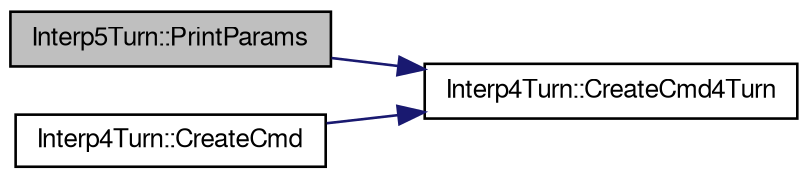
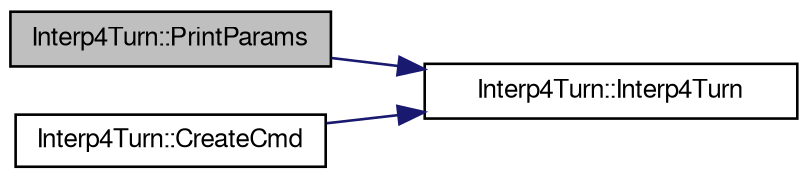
(171, 39) -> (171, 39)
(611, 91) -> (611, 91)
